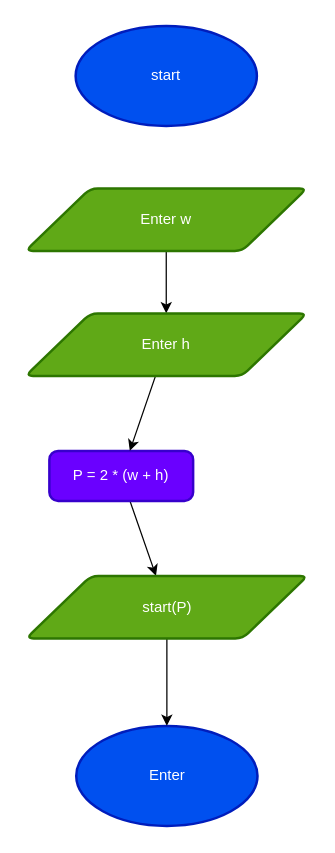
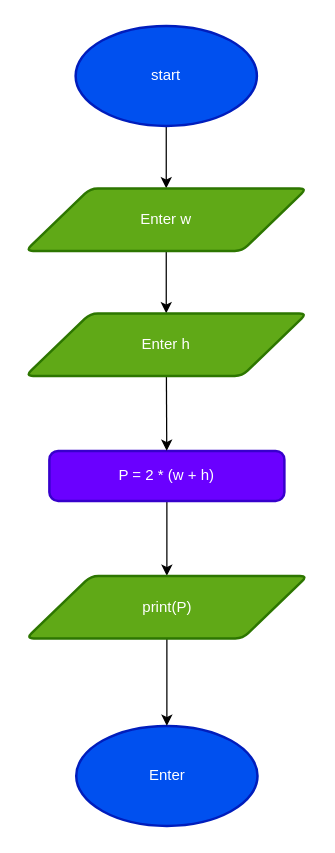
none -> (166, 153)
(121, 476) -> (167, 476)
(168, 607) -> (168, 607)
